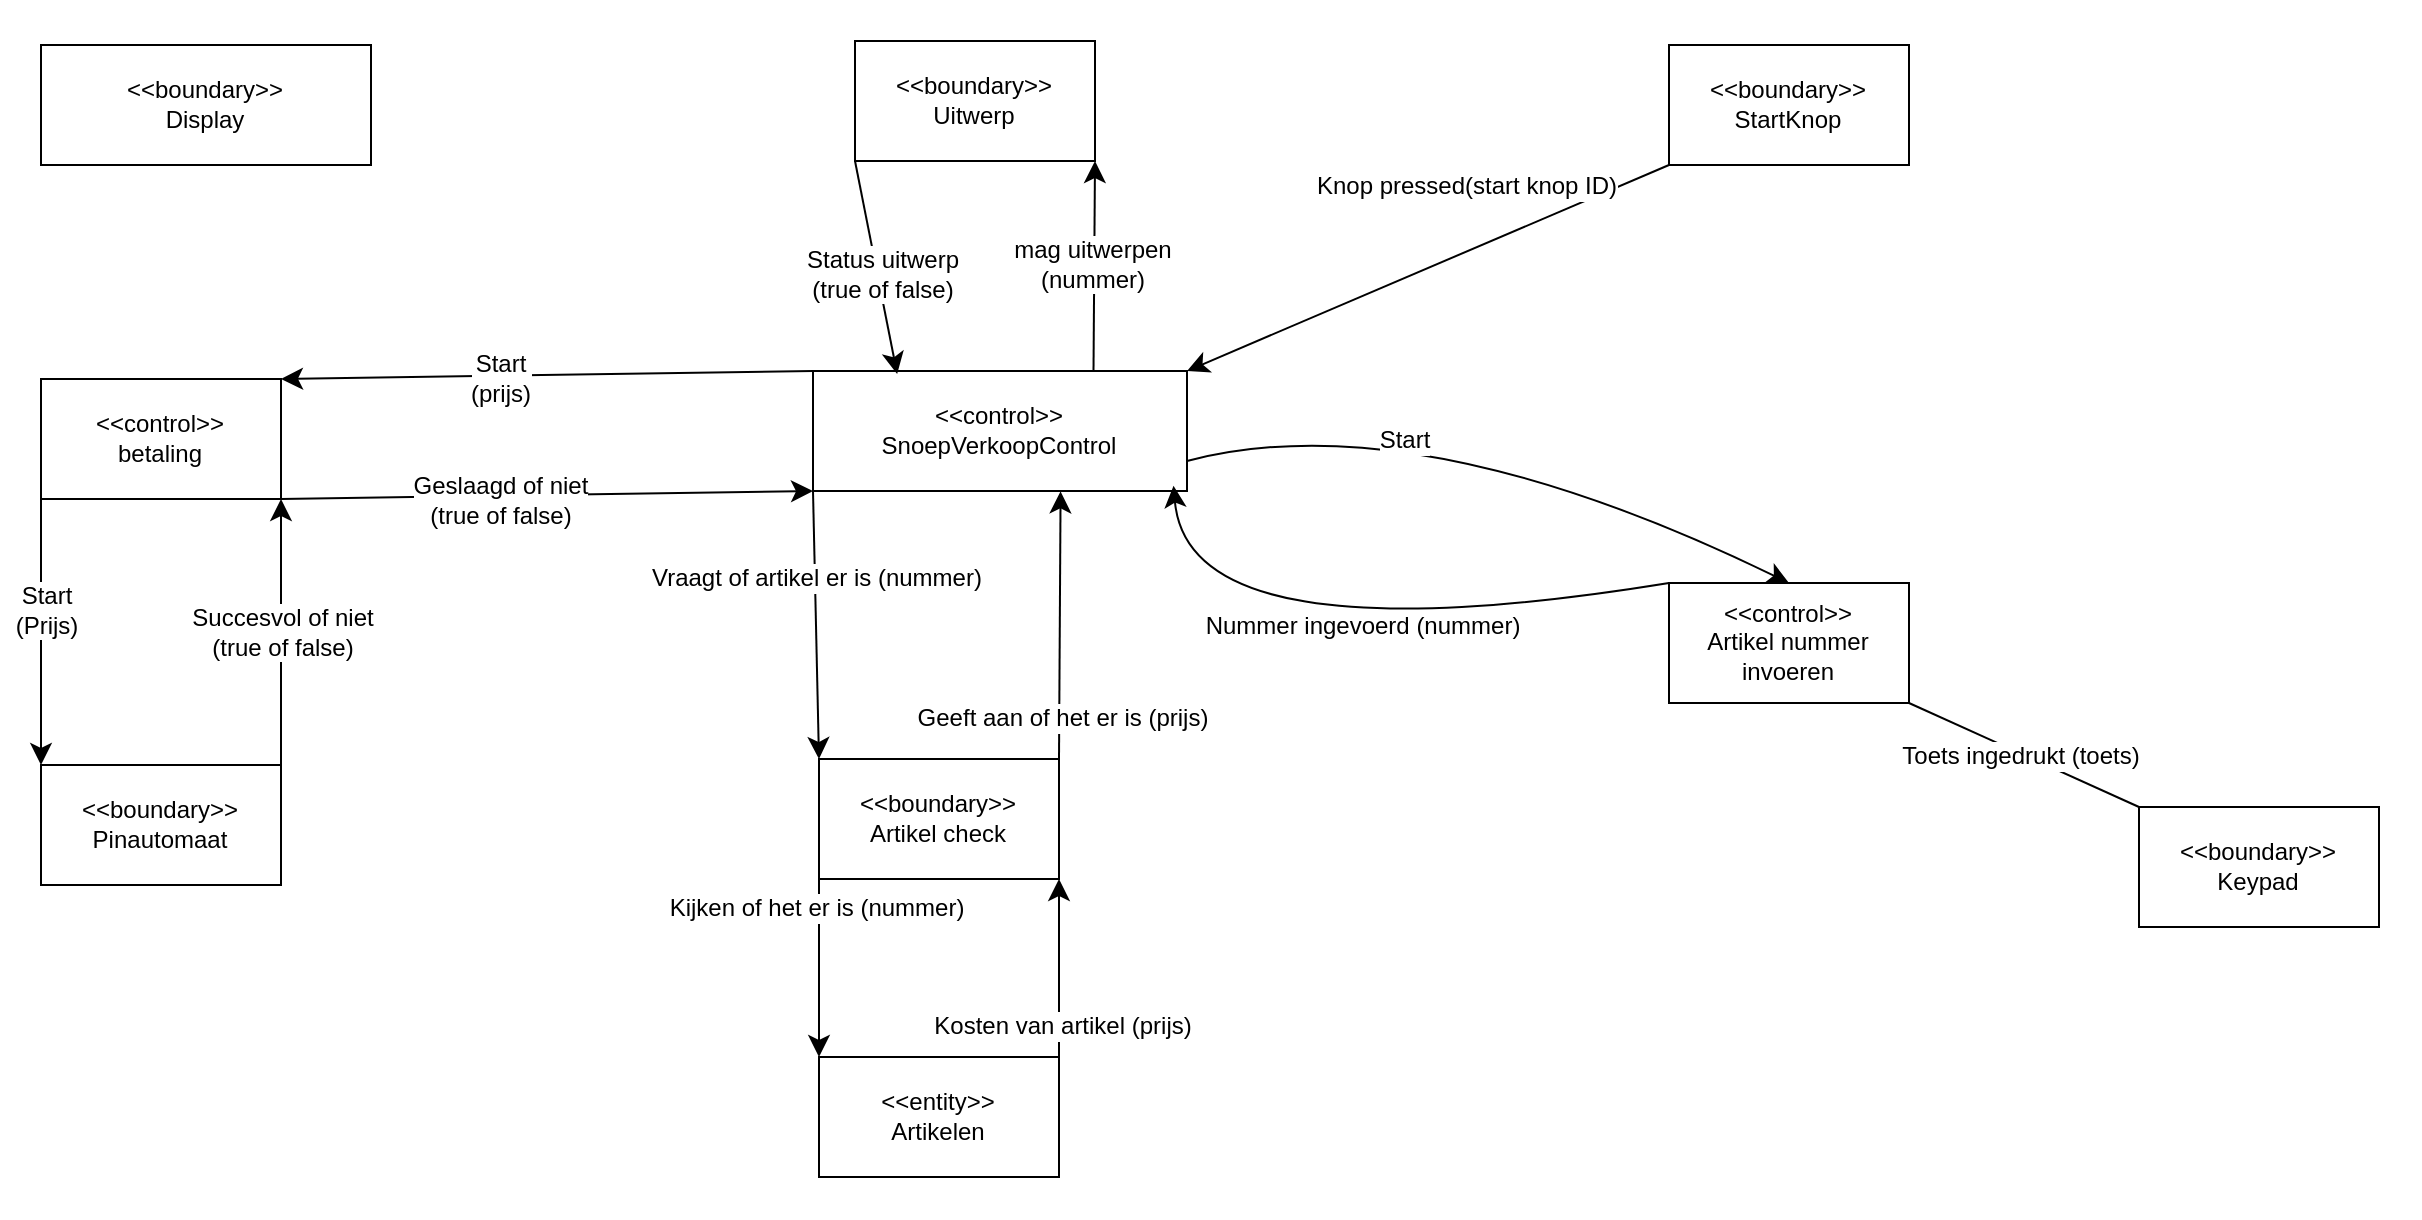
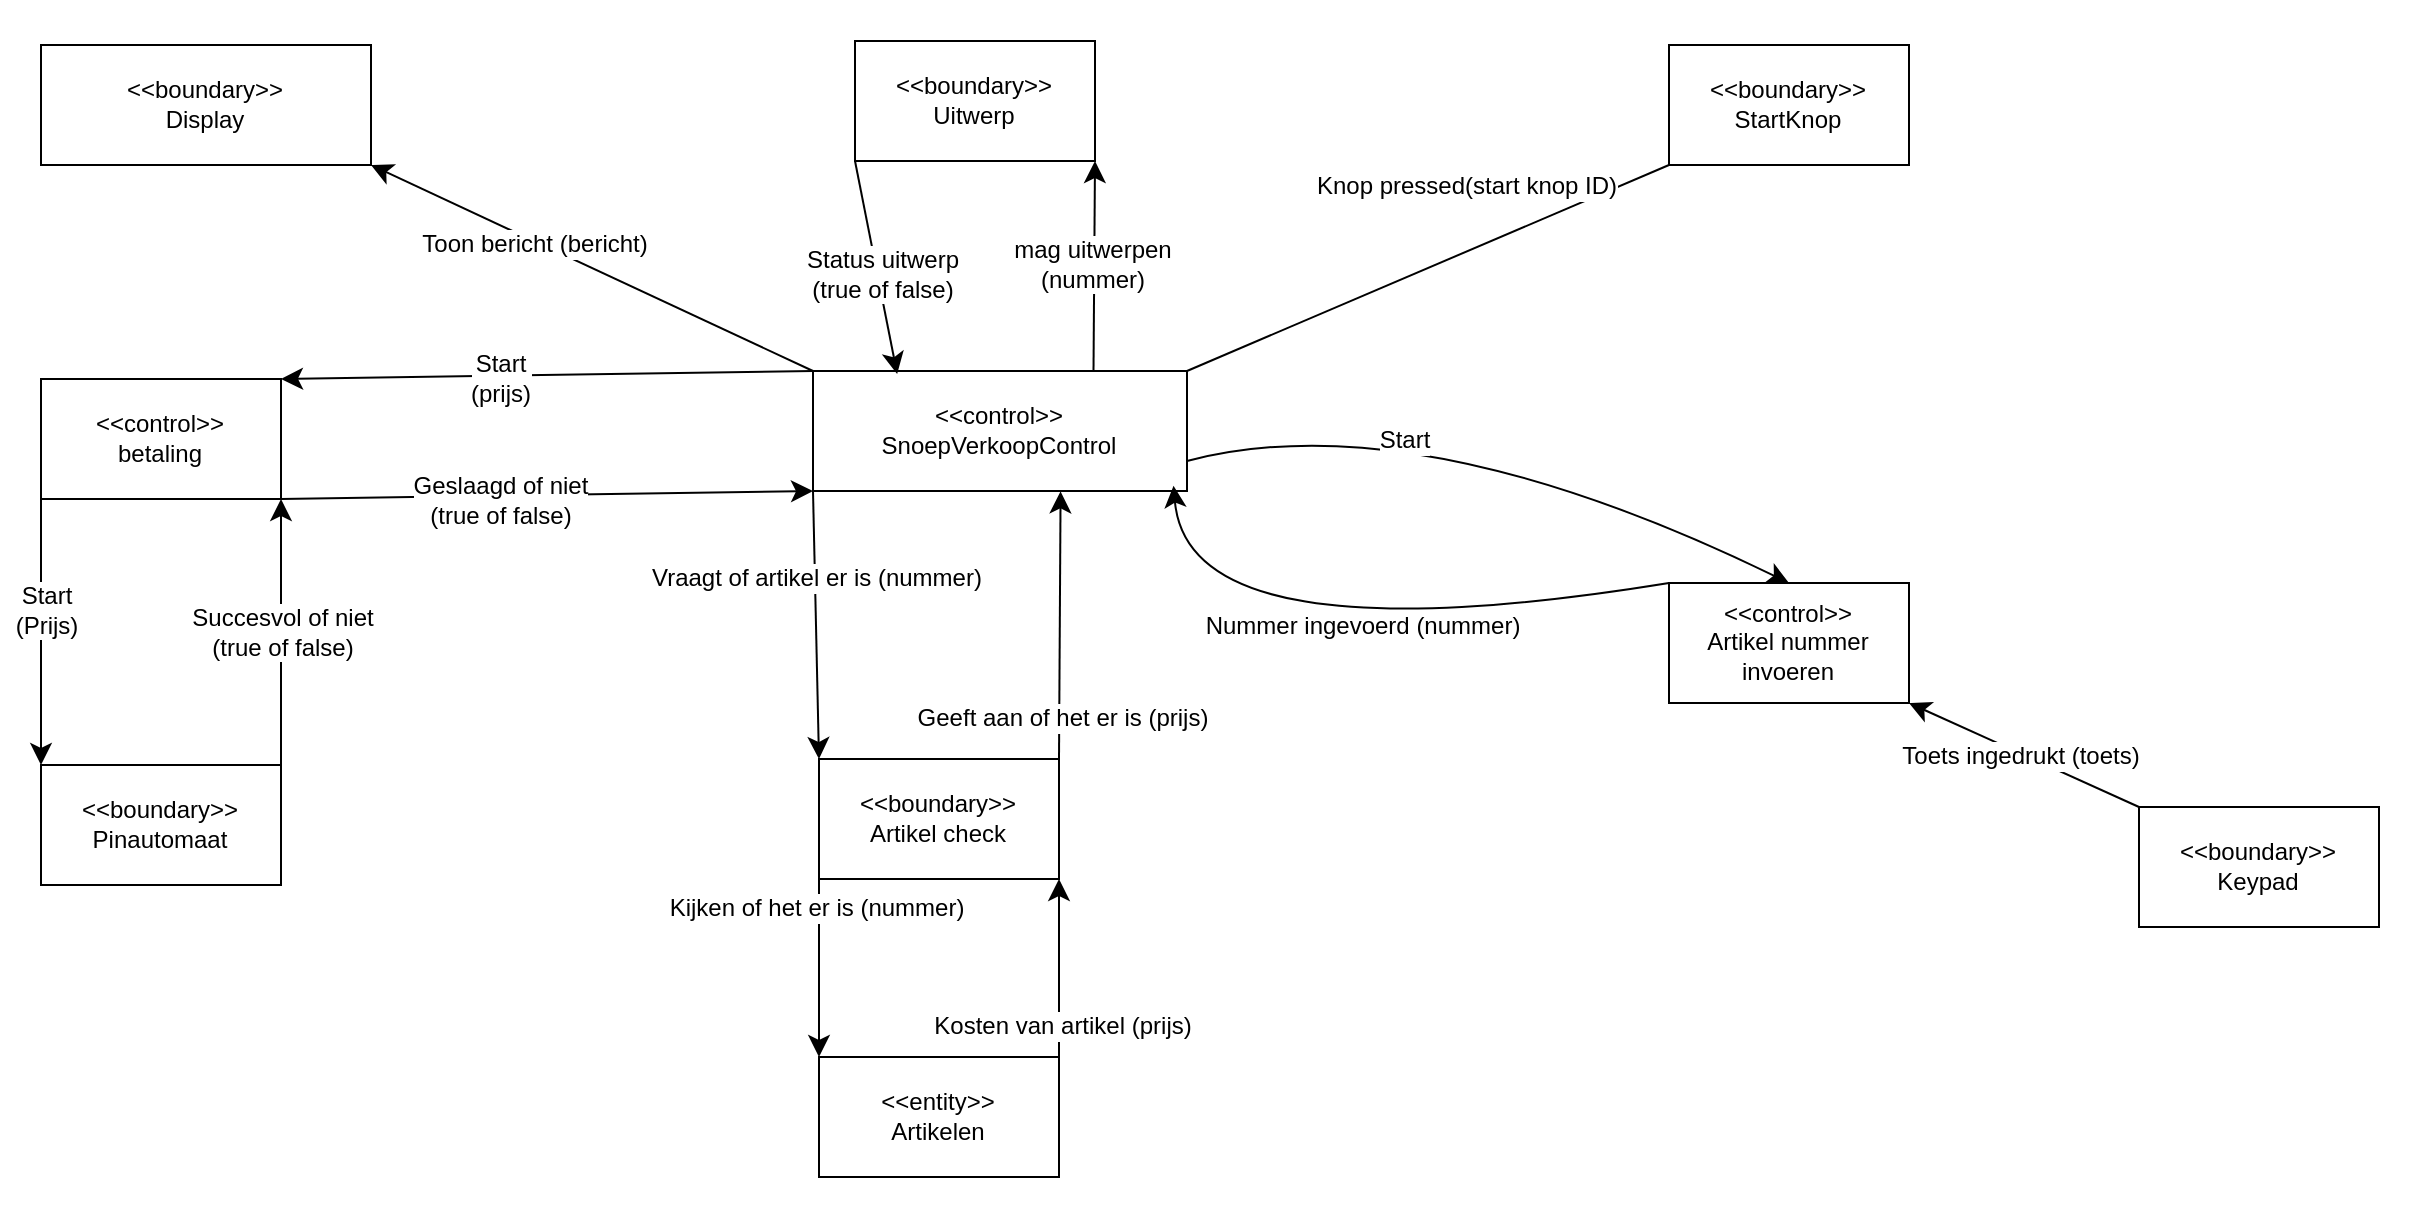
none -> (595, 269)
(1203, 364) -> (1197, 367)
(1917, 707) -> (1924, 710)
